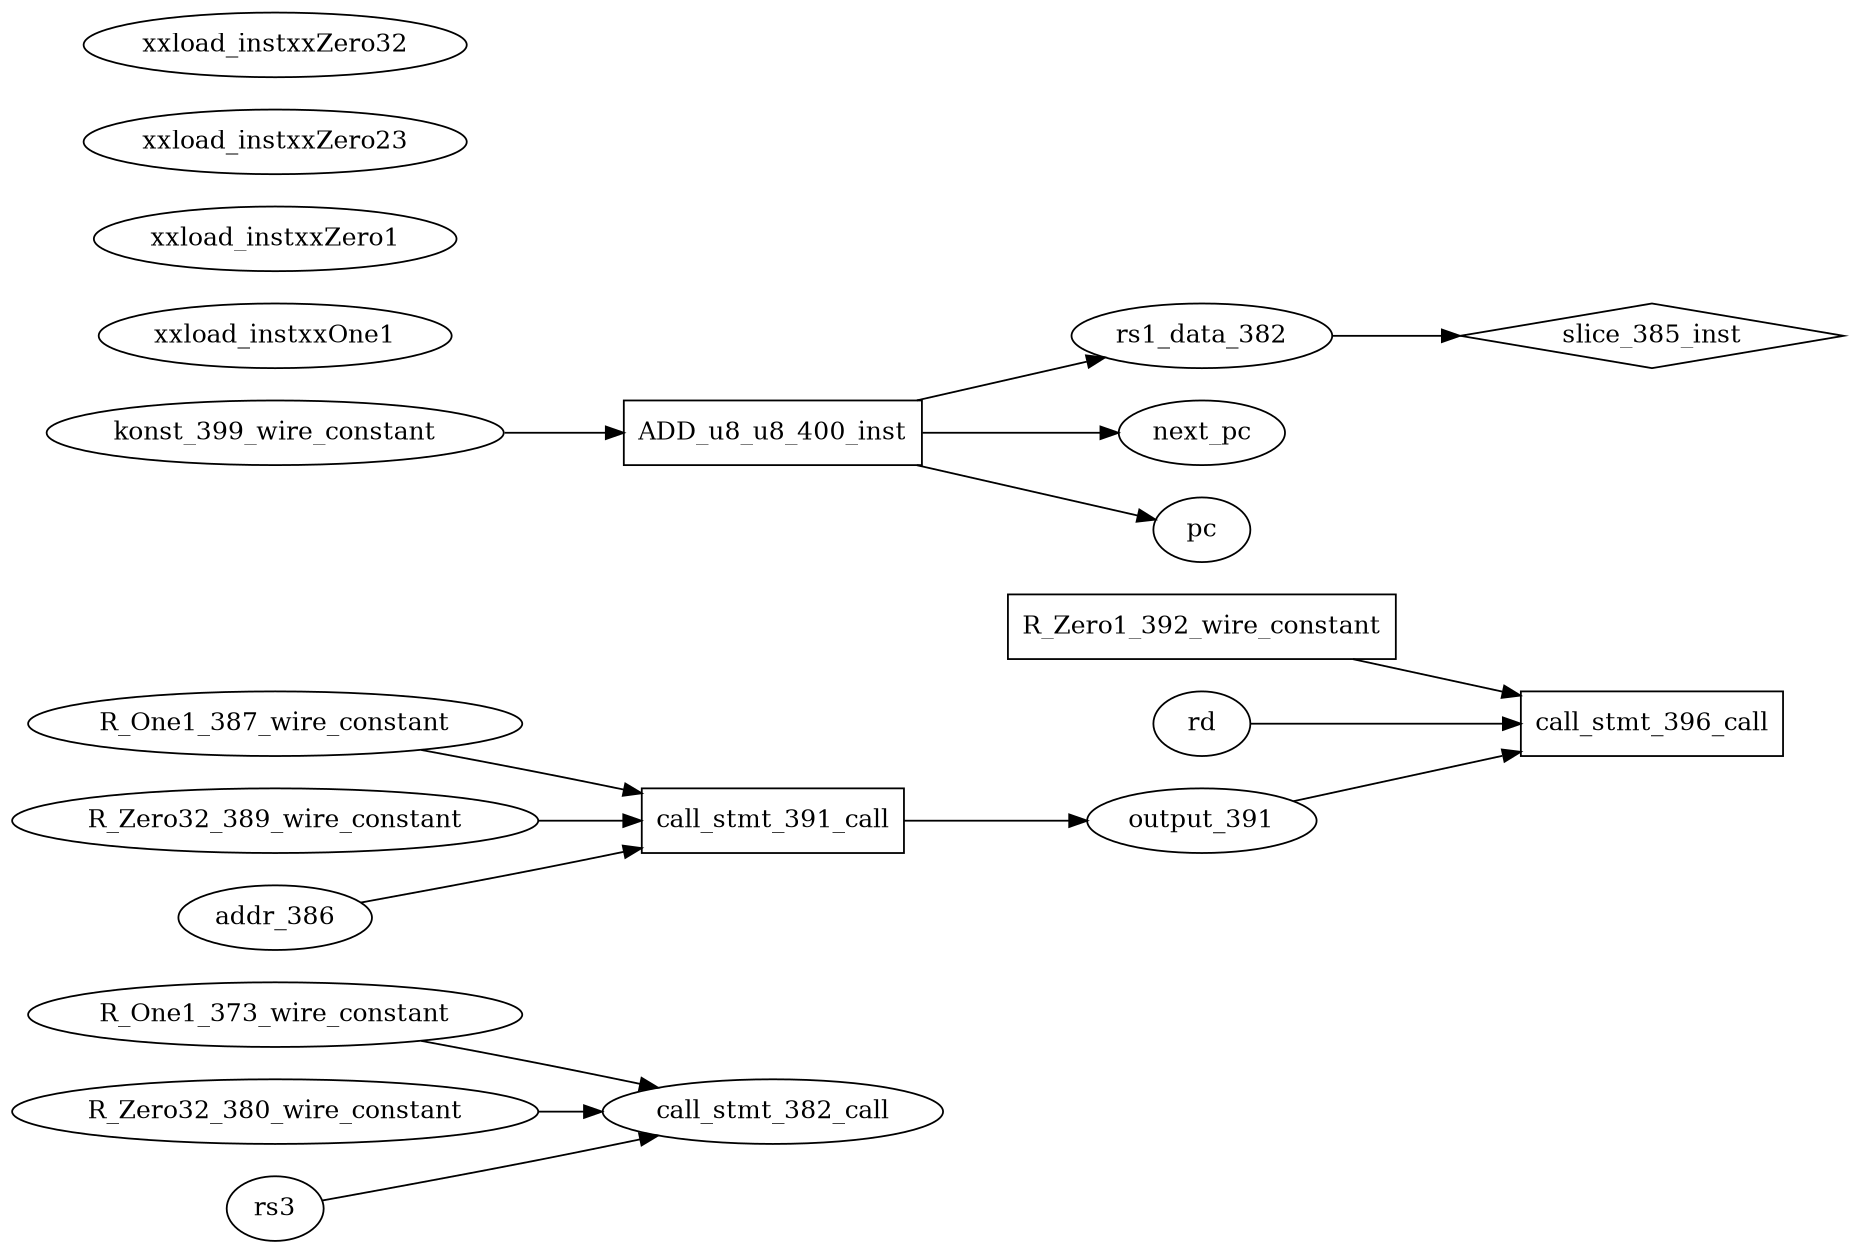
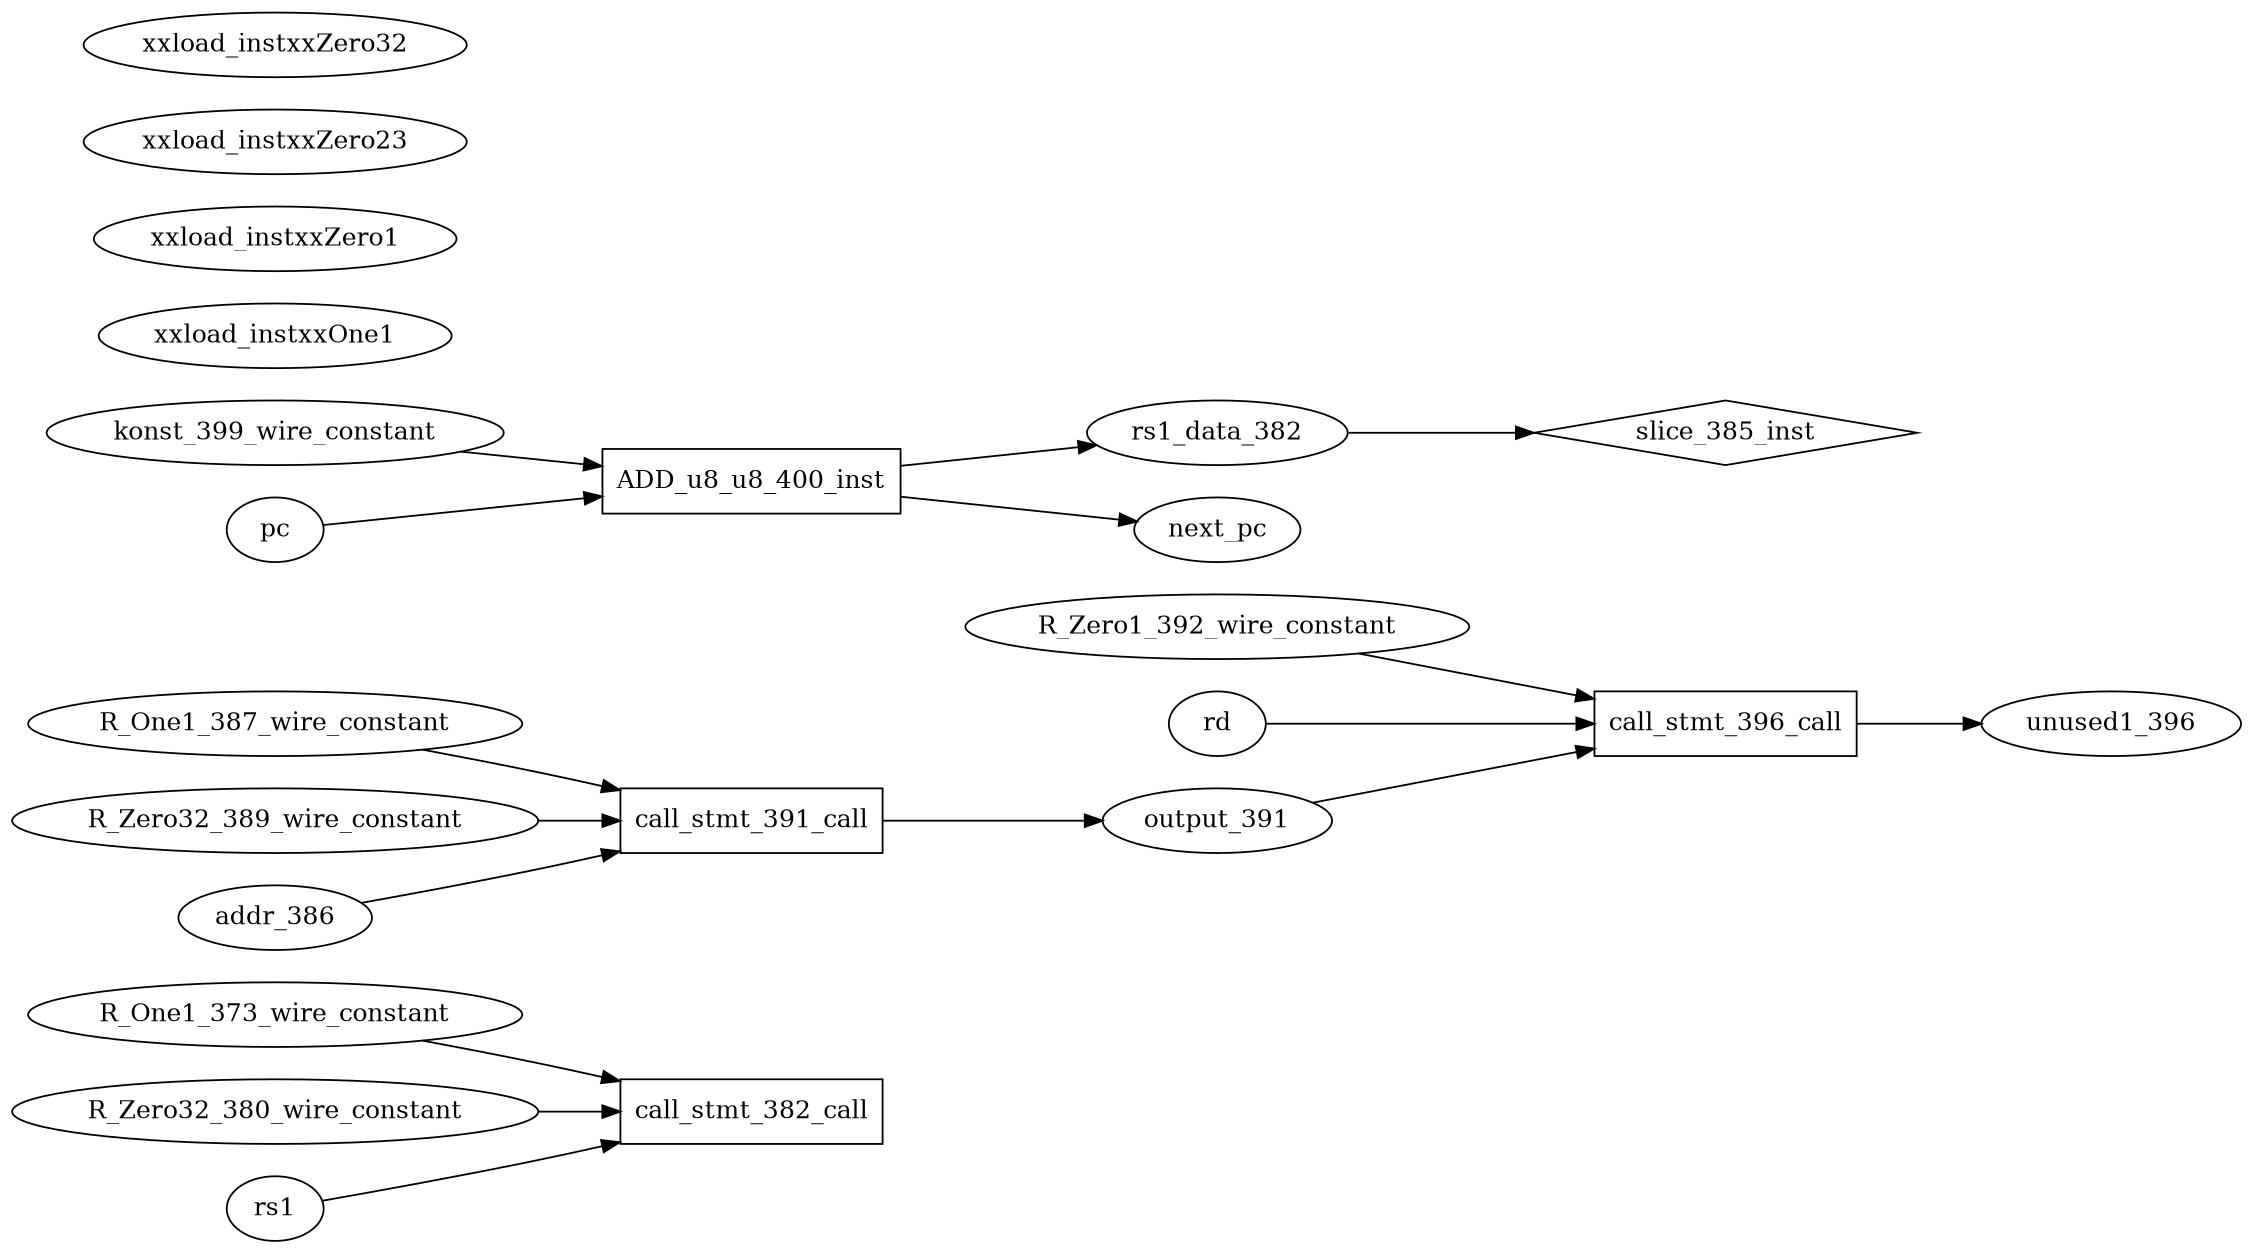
(1027, 490) -> (454, 512)
(1202, 627) -> (1217, 627)
none -> (2111, 724)
(773, 1112) -> (752, 1112)
(275, 1209) -> (275, 1209)
